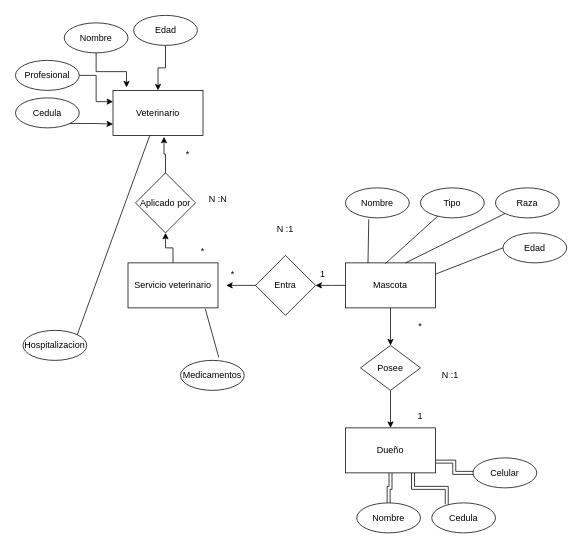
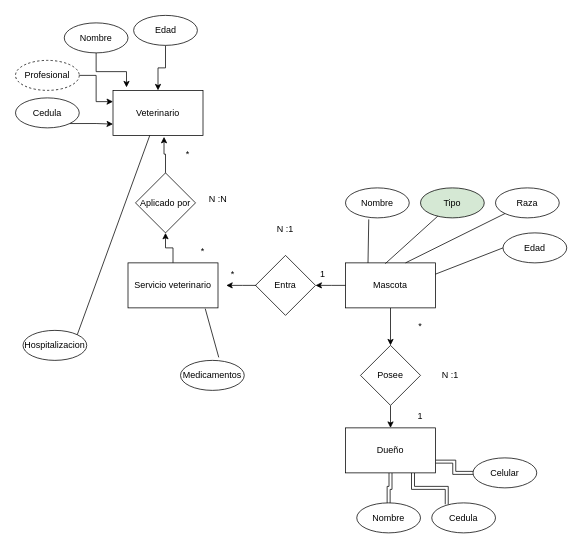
(47, 75) -> (47, 75)
(452, 203) -> (452, 203)
(390, 368) -> (390, 375)
